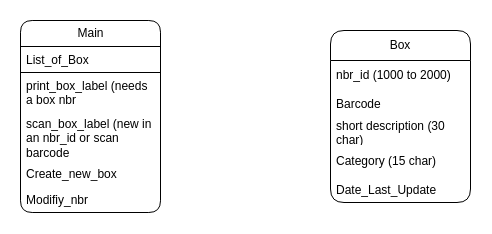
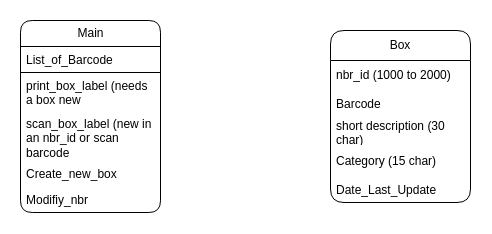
(62, 61) -> (75, 61)
(92, 94) -> (92, 94)
